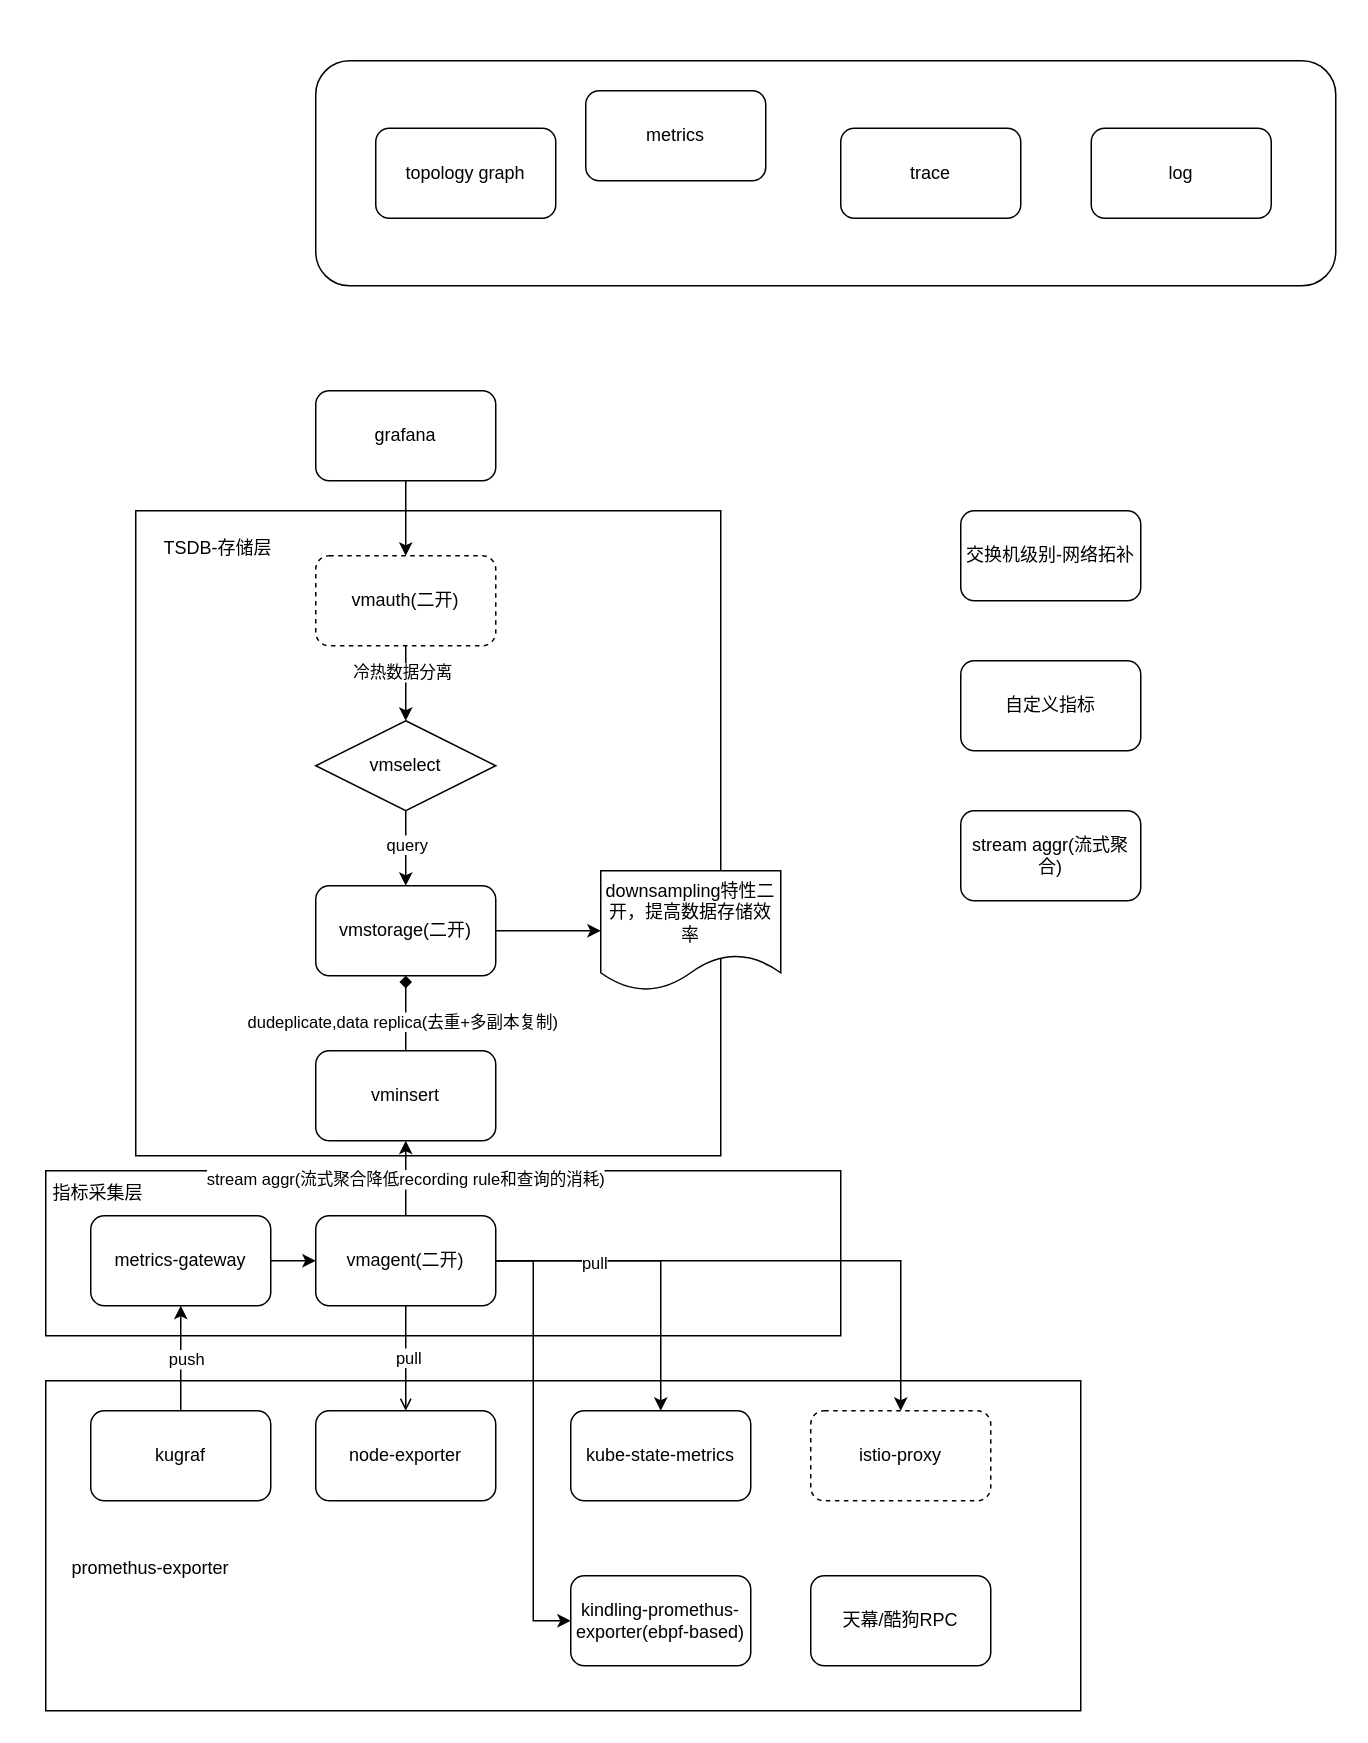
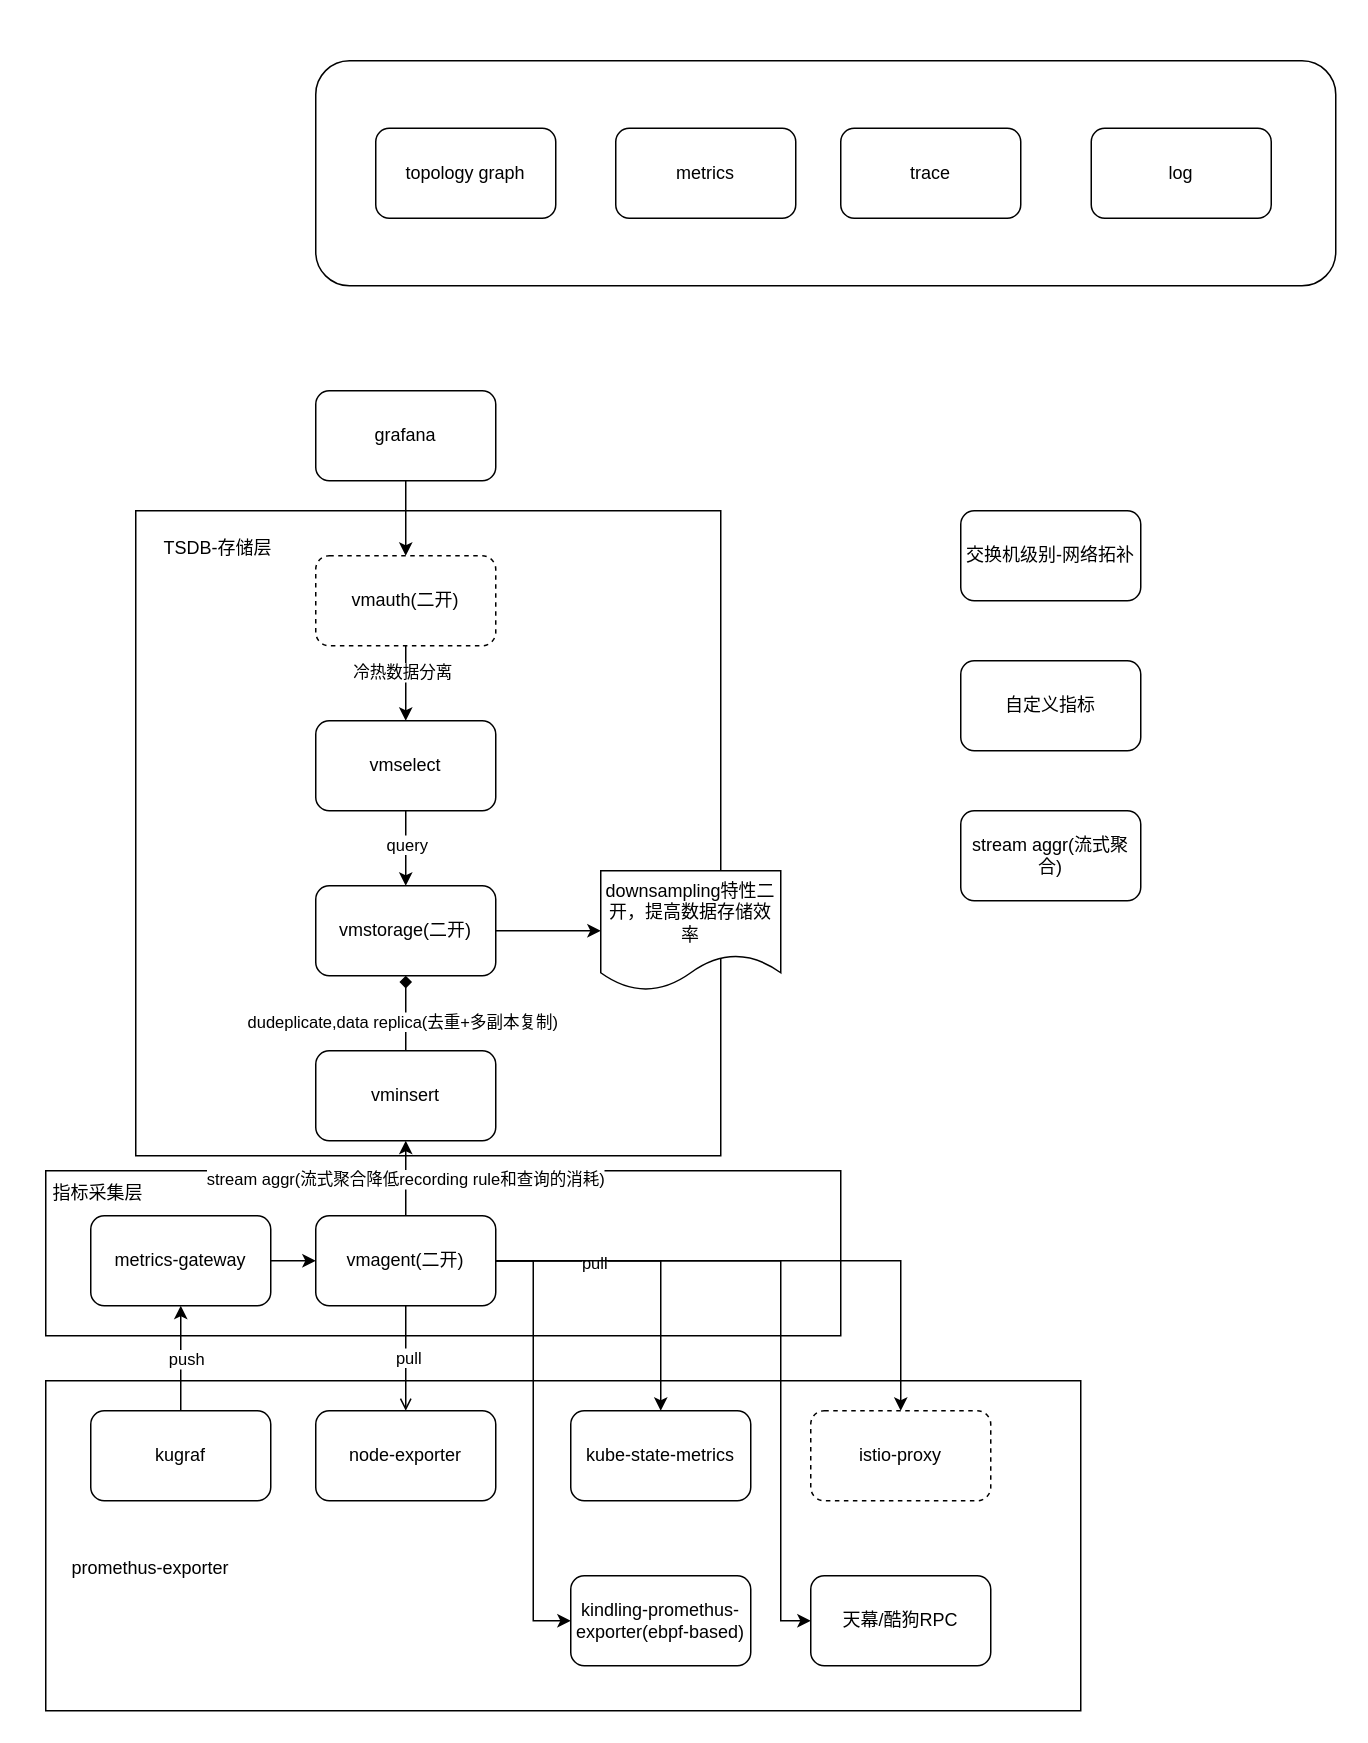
(676, 136) -> (706, 173)
(406, 766) -> (406, 766)
none -> (781, 1452)
